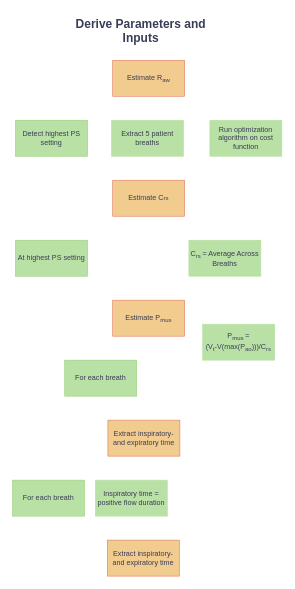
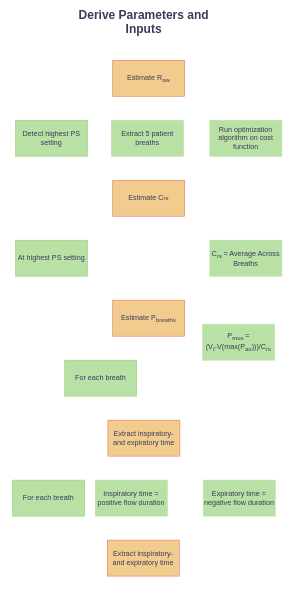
(141, 30) -> (144, 21)
(225, 258) -> (246, 258)
(149, 318) -> (149, 318)
none -> (239, 498)
